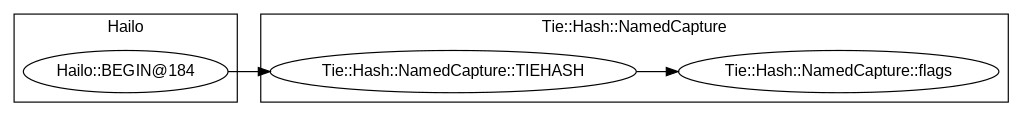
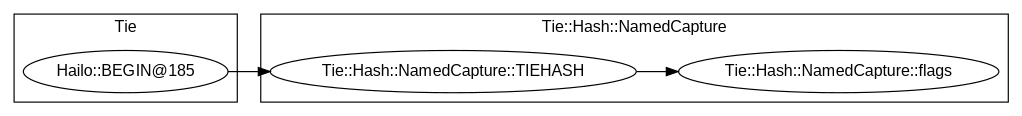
(126, 28) -> (126, 28)
(126, 72) -> (126, 72)
